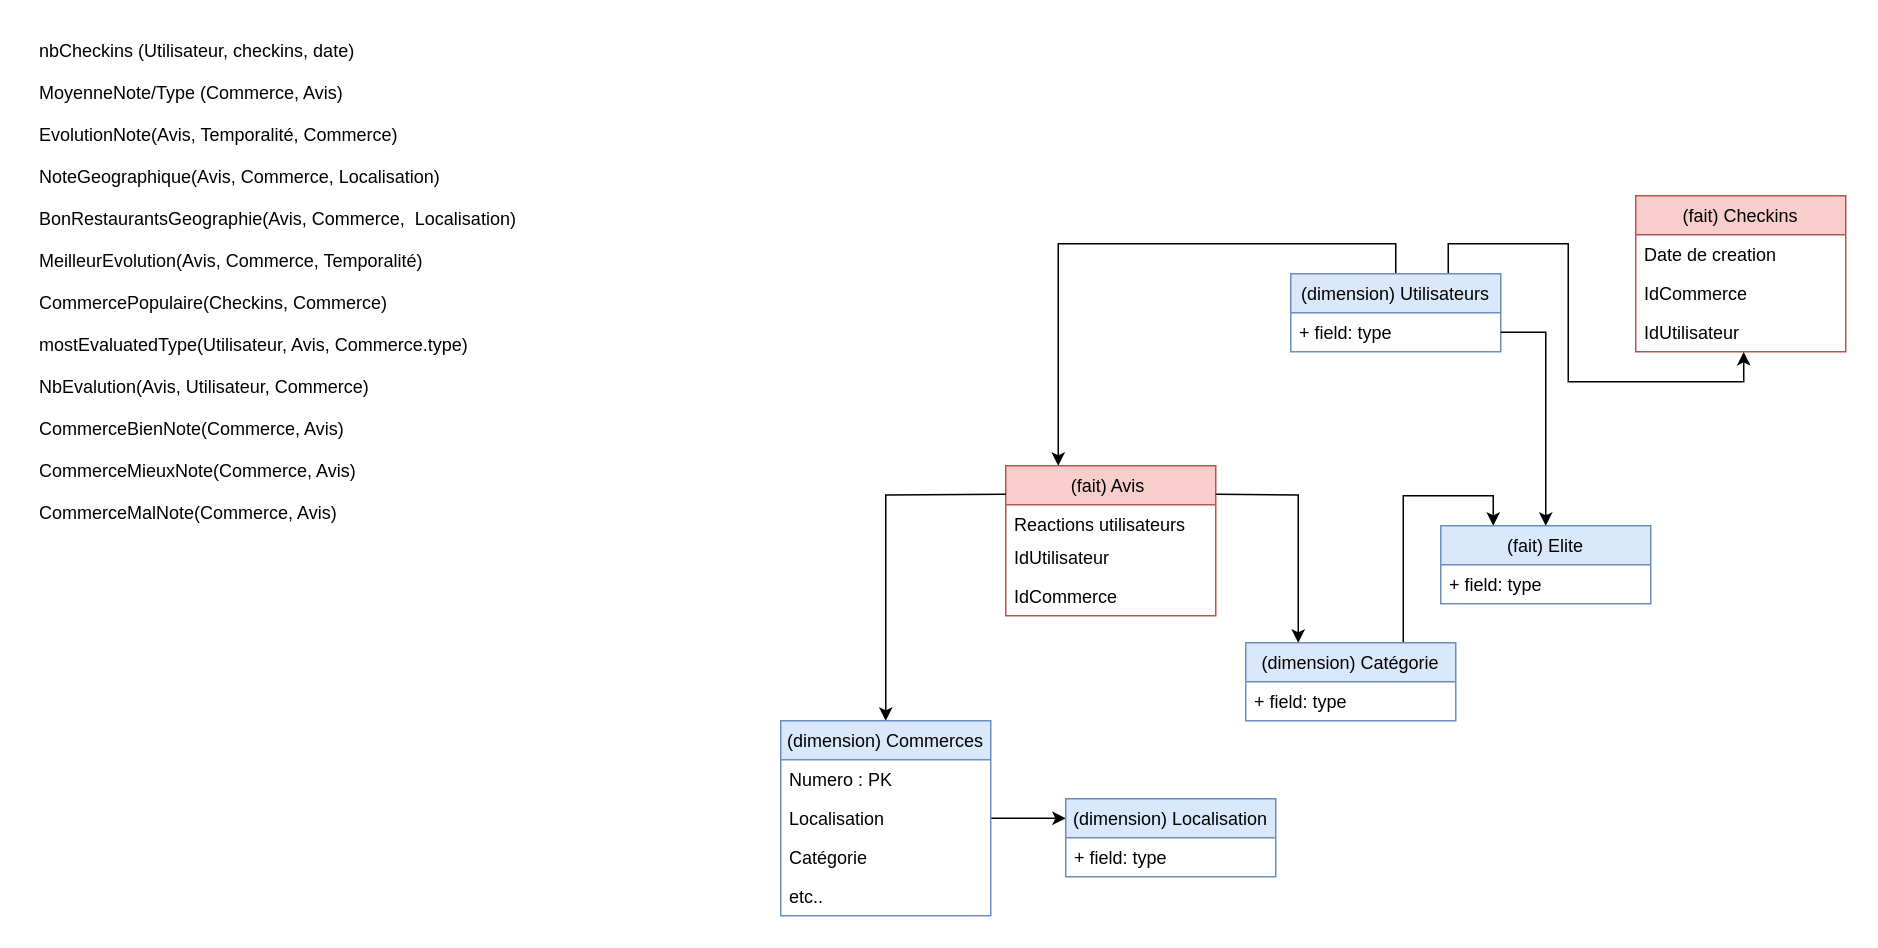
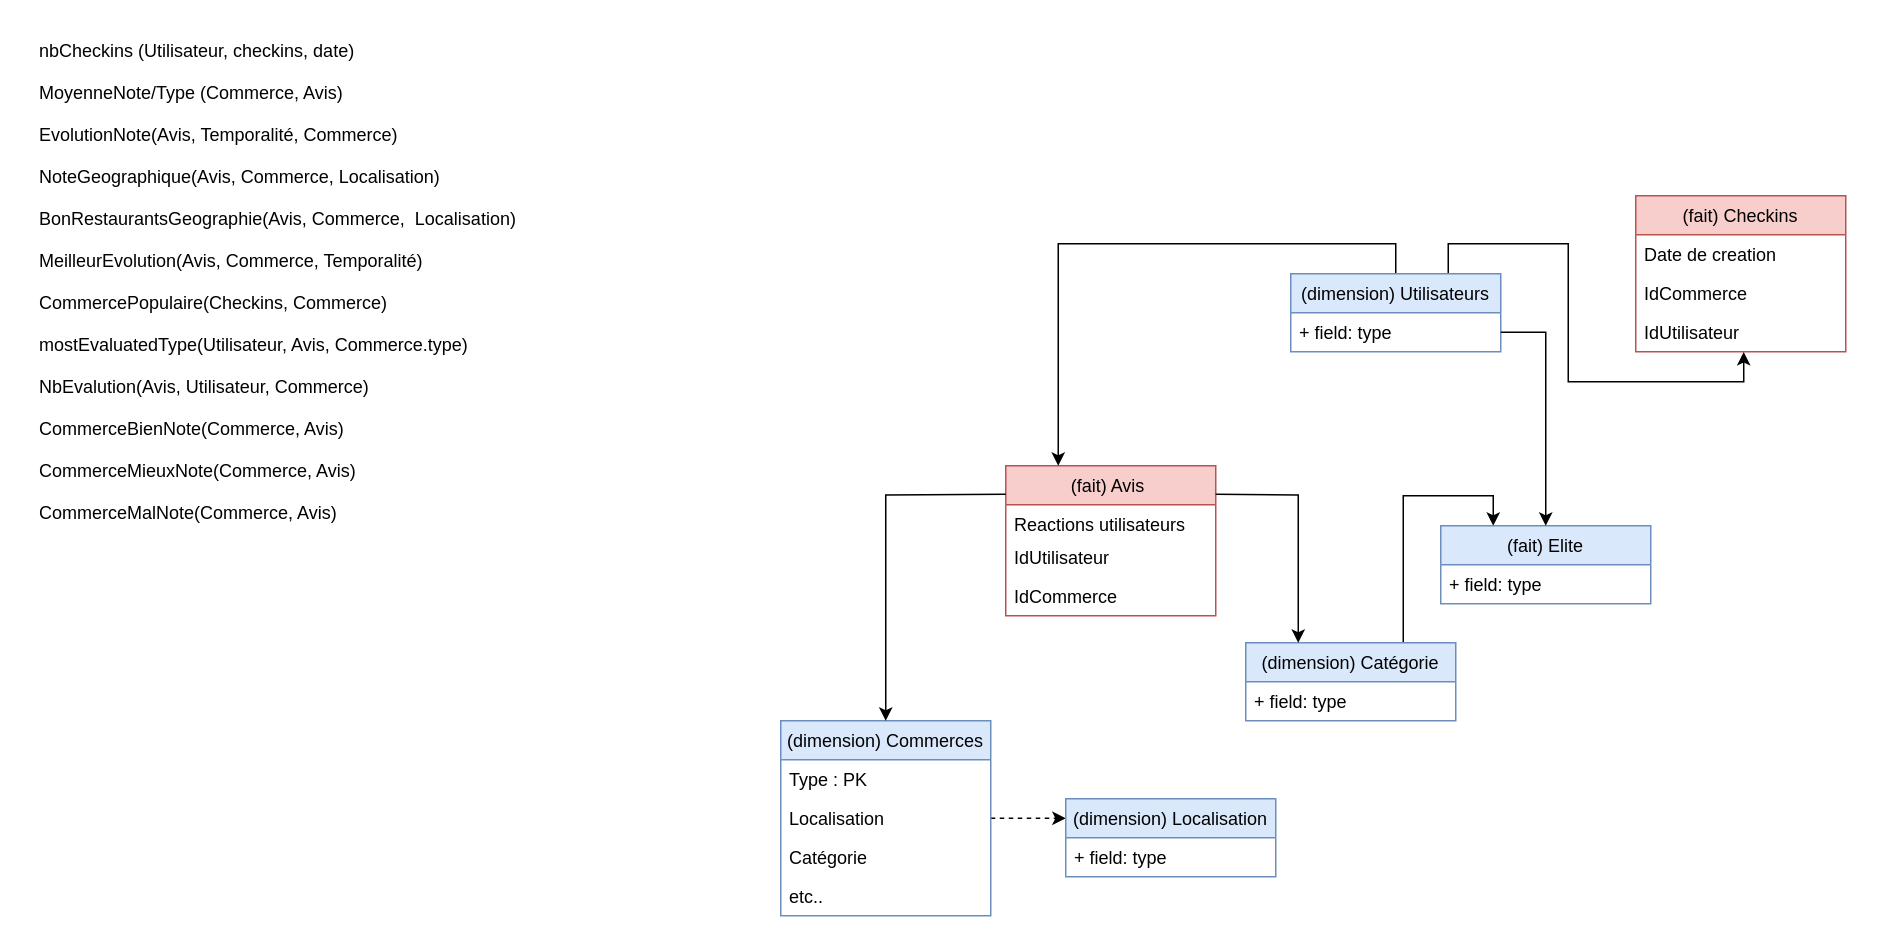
(837, 780) -> (827, 780)
(1024, 818) -> (1024, 818)
